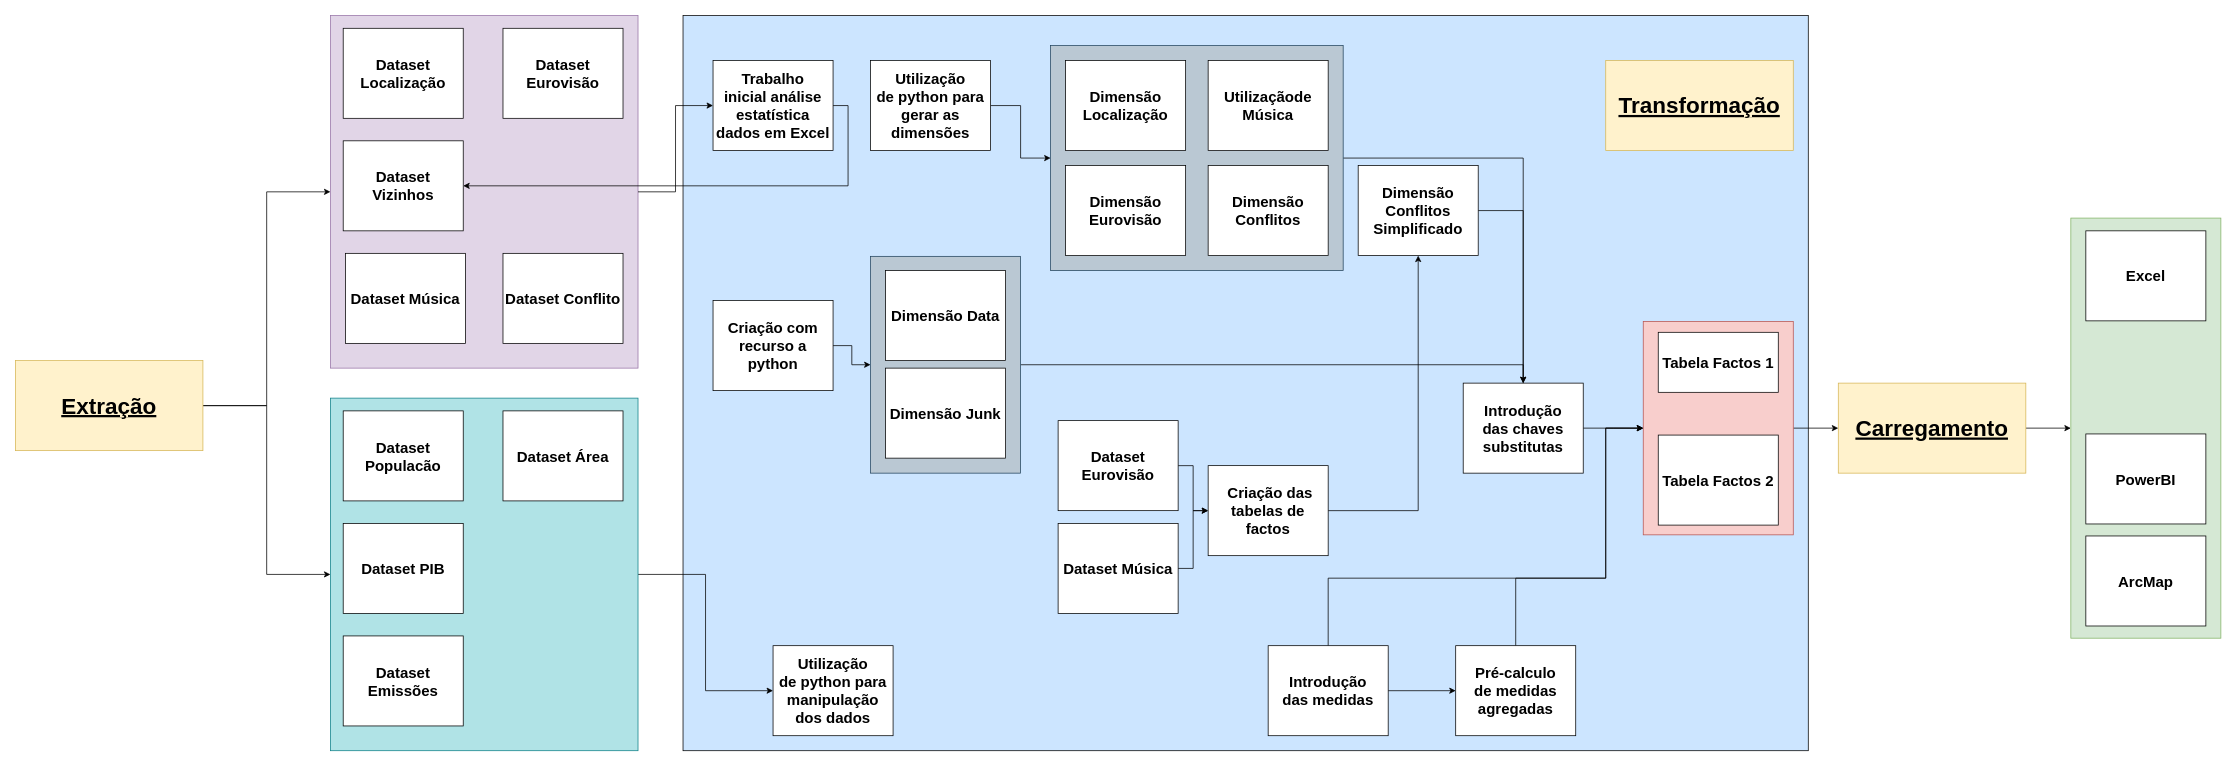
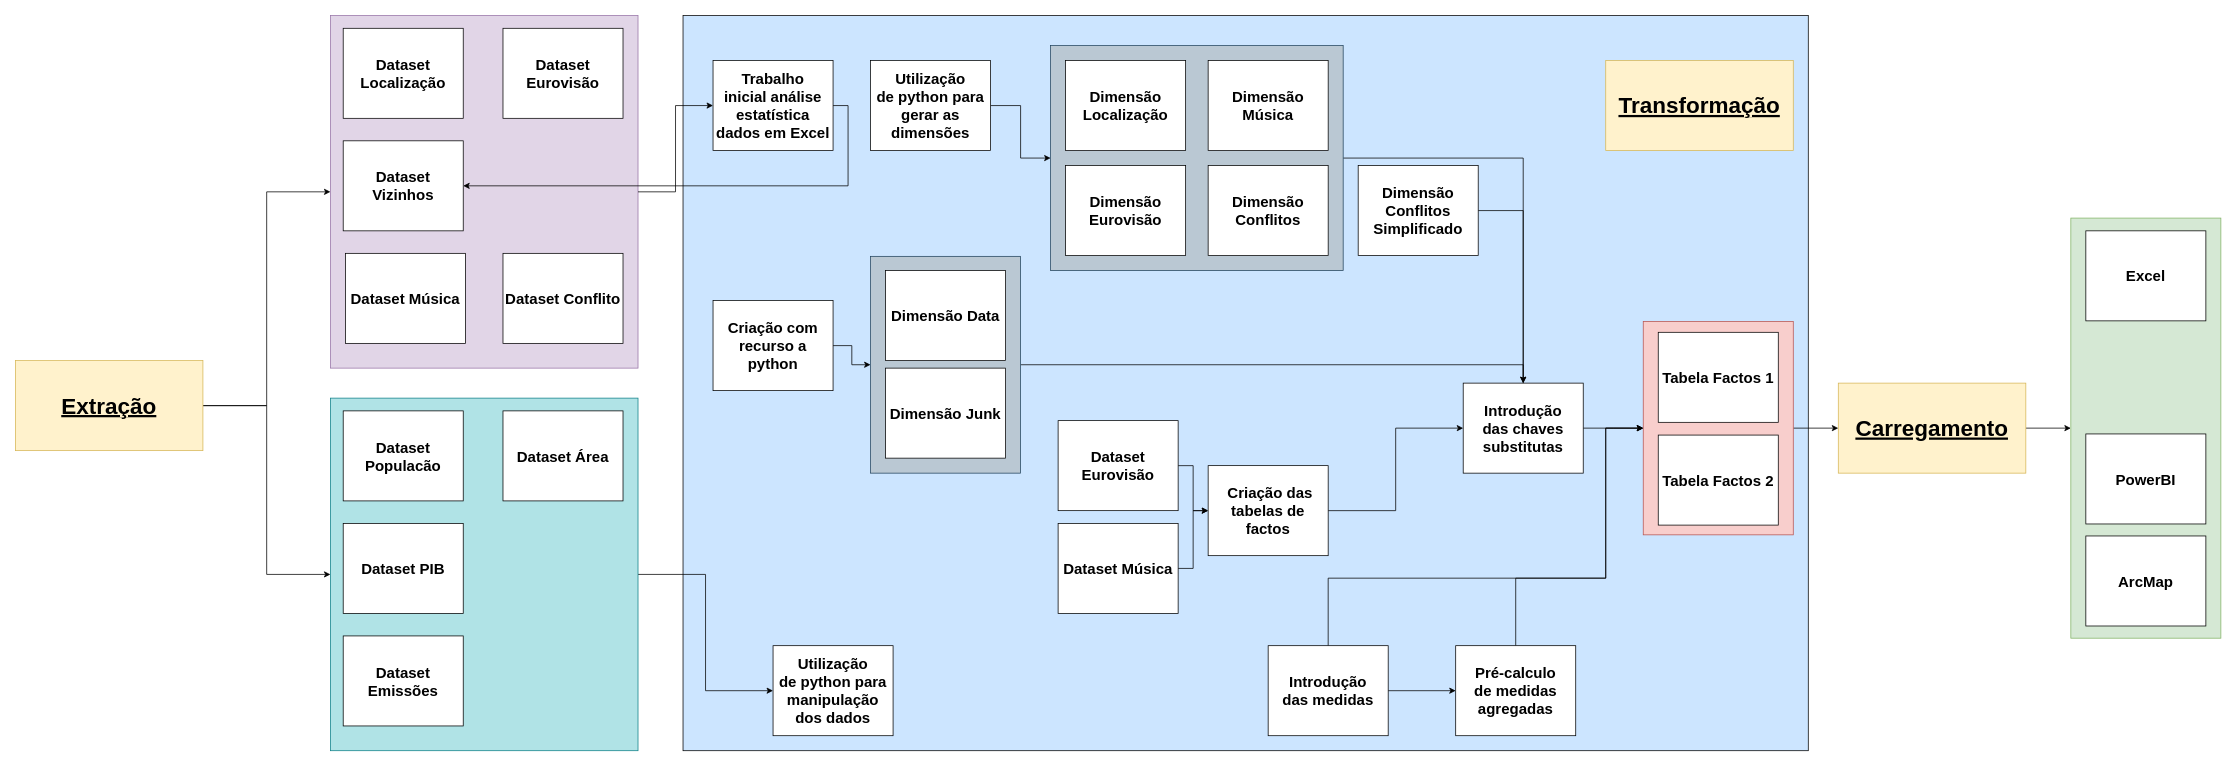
(1268, 105) -> (1268, 105)
(1718, 362) -> (1718, 377)
(1418, 398) -> (1395, 469)
